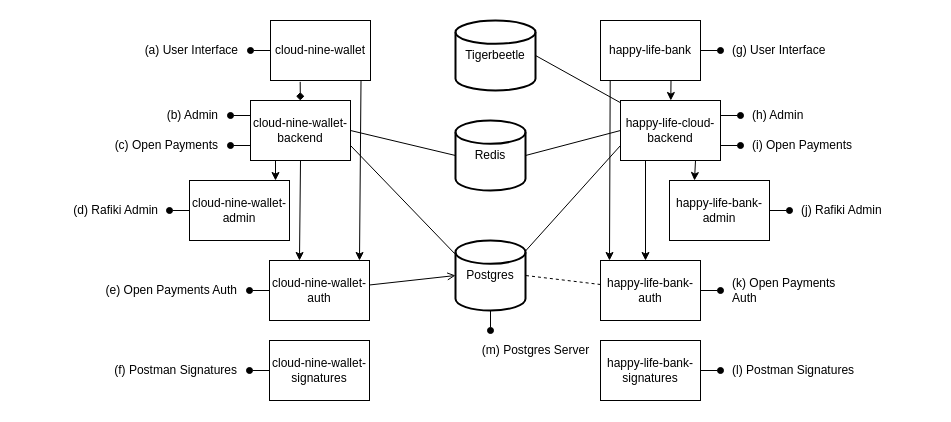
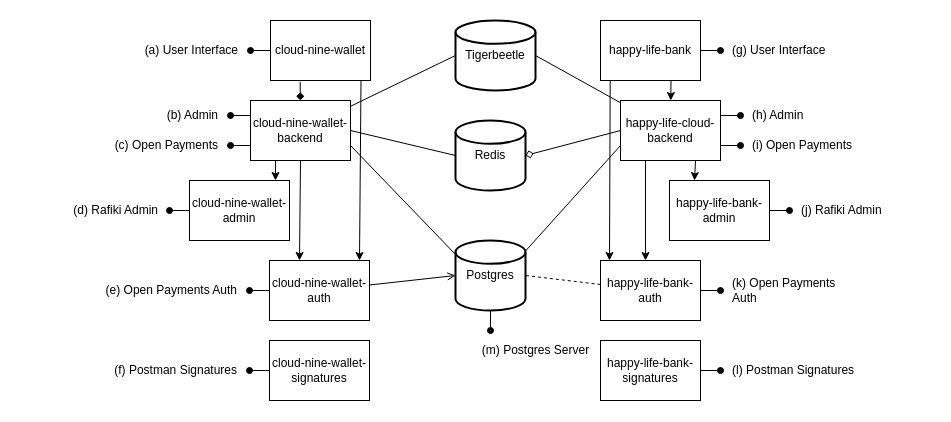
none -> (402, 81)
(530, 154) -> (534, 153)
